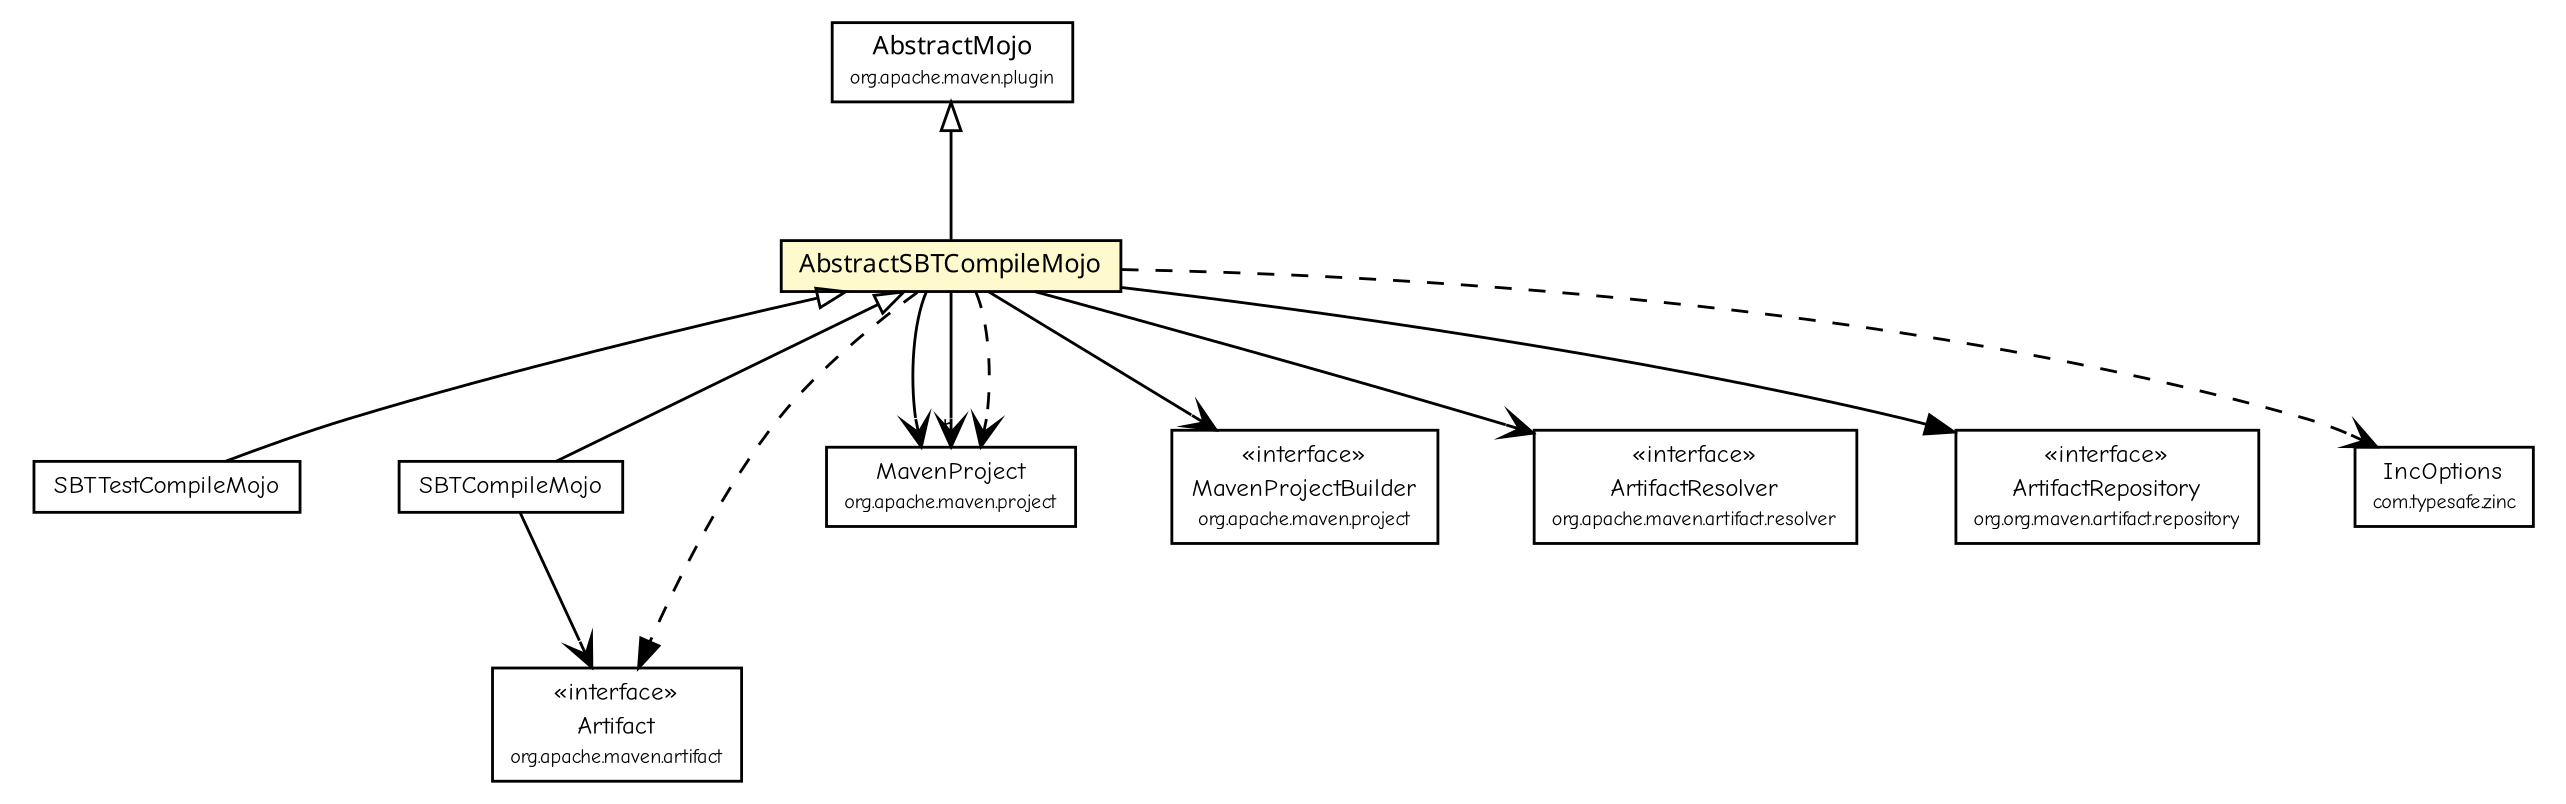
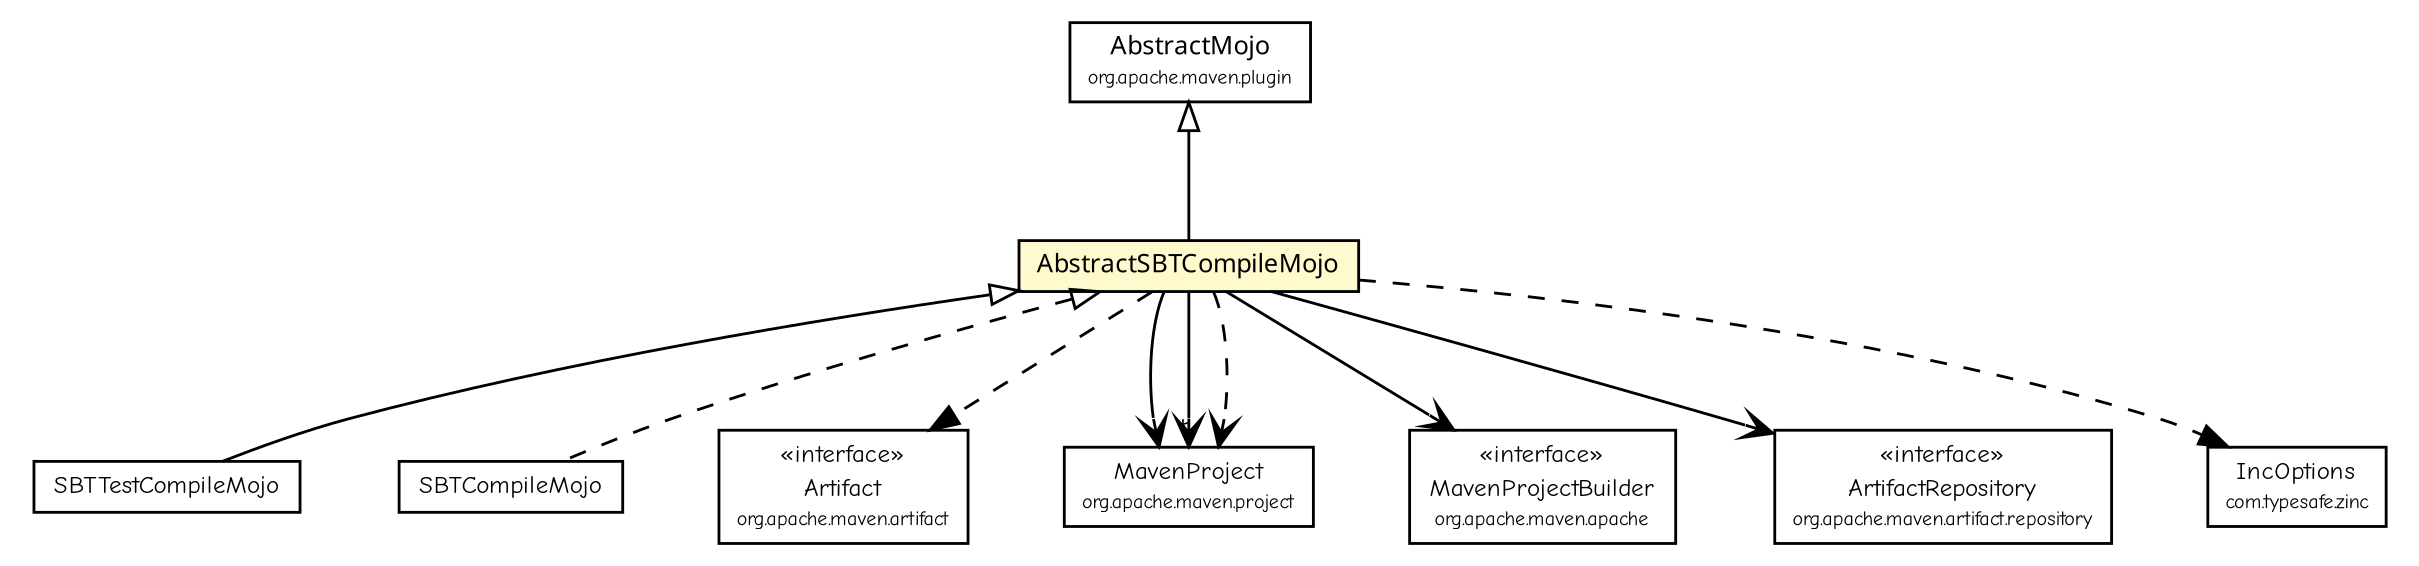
(1742, 312) -> (1785, 333)
(1526, 344) -> (1508, 358)
(717, 383) -> (814, 373)
(1696, 487) -> none
(1305, 519) -> (1543, 519)
(2107, 519) -> (1943, 519)
(550, 577) -> none
